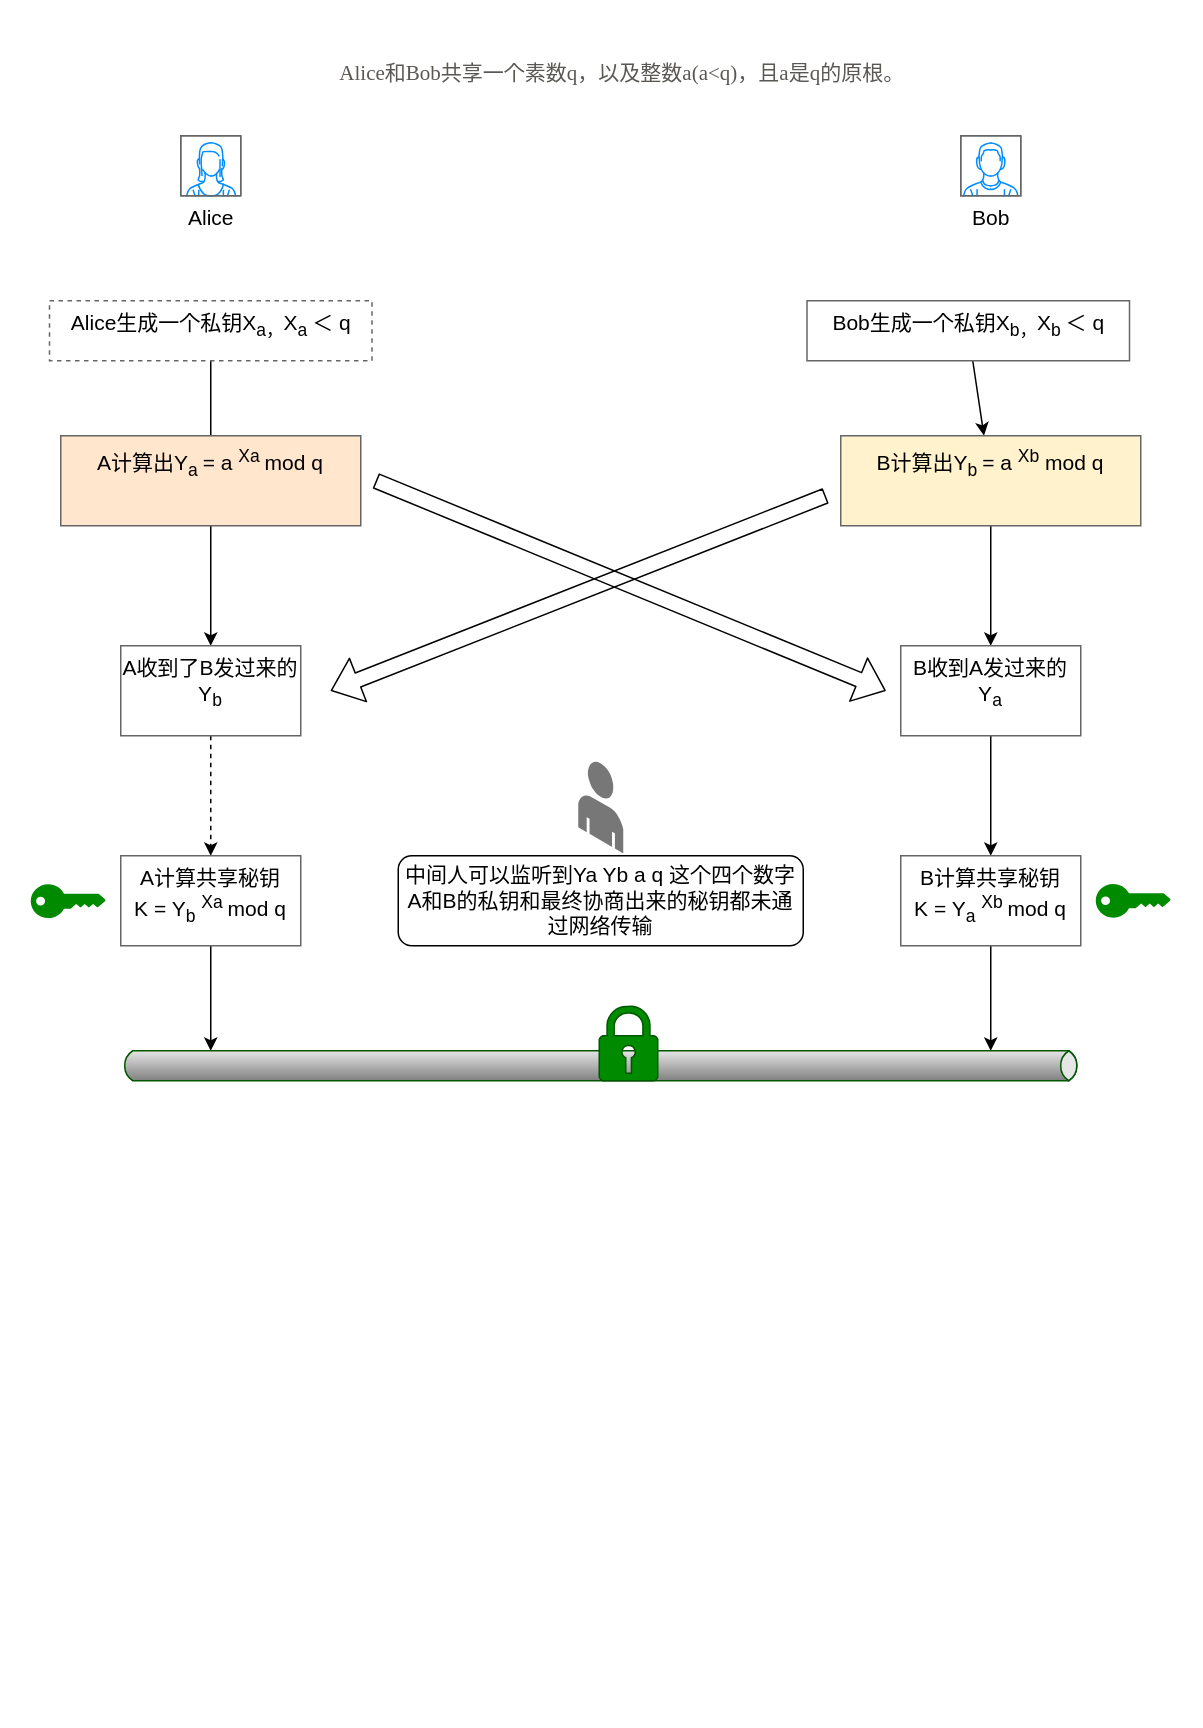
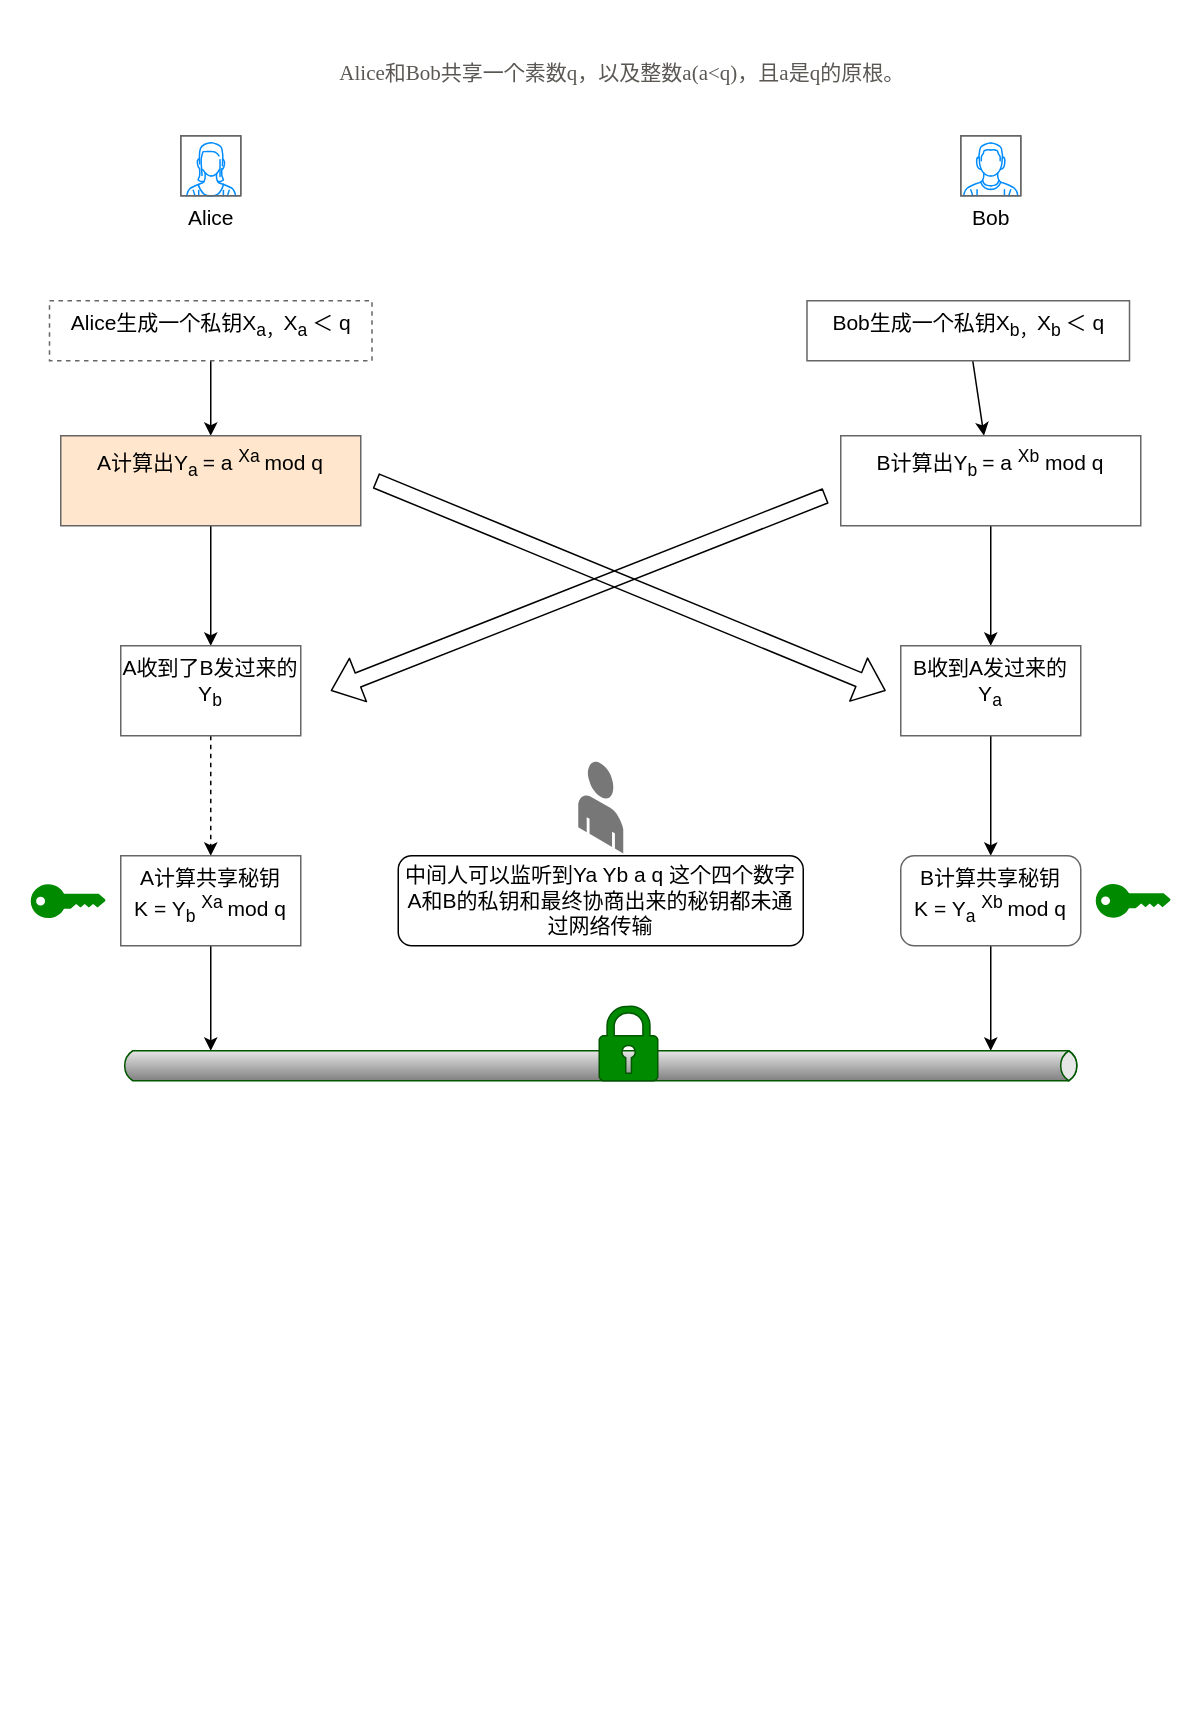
(211, 428) -> (211, 424)
(991, 481) -> (991, 481)
(991, 901) -> (991, 901)
